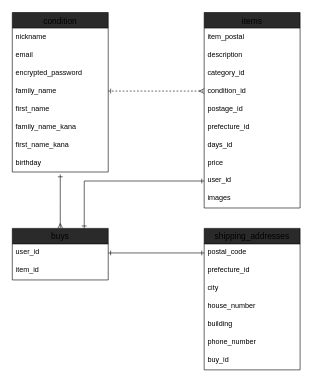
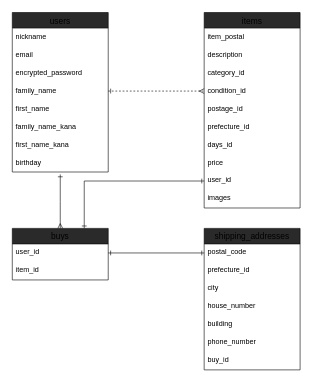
(60, 21) -> (60, 21)
